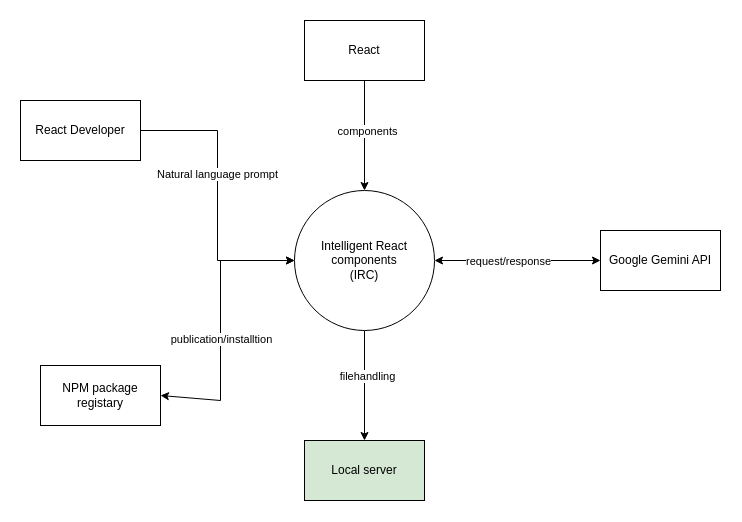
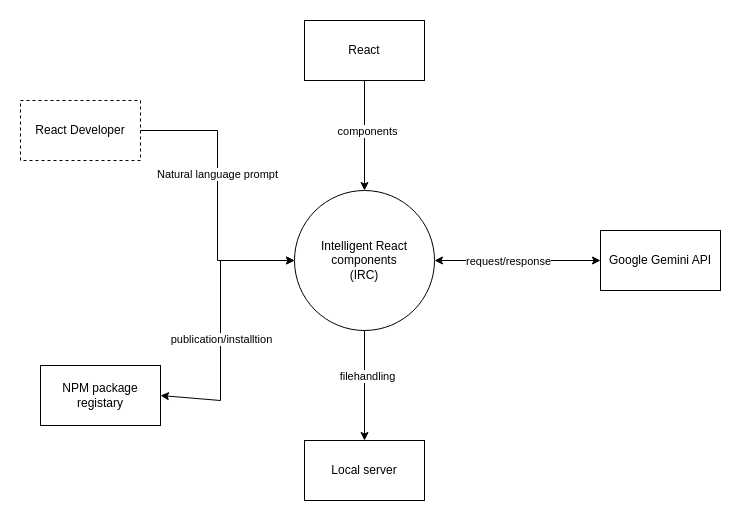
(81, 131) -> (81, 131)
(365, 471) -> (365, 471)
